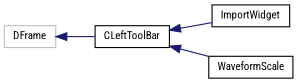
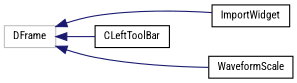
(196, 25) -> (139, 12)
(195, 53) -> (137, 63)
